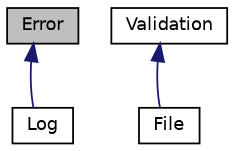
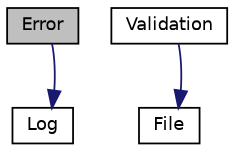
(31, 85) -> (55, 67)
(157, 85) -> (181, 67)
